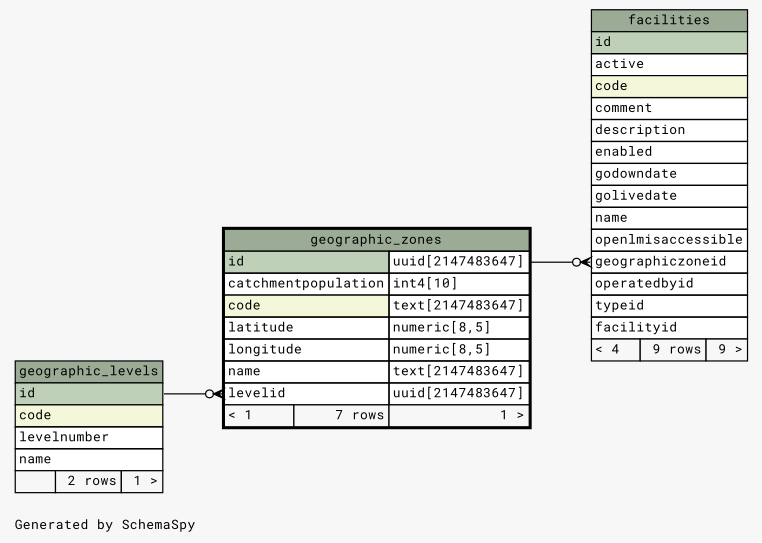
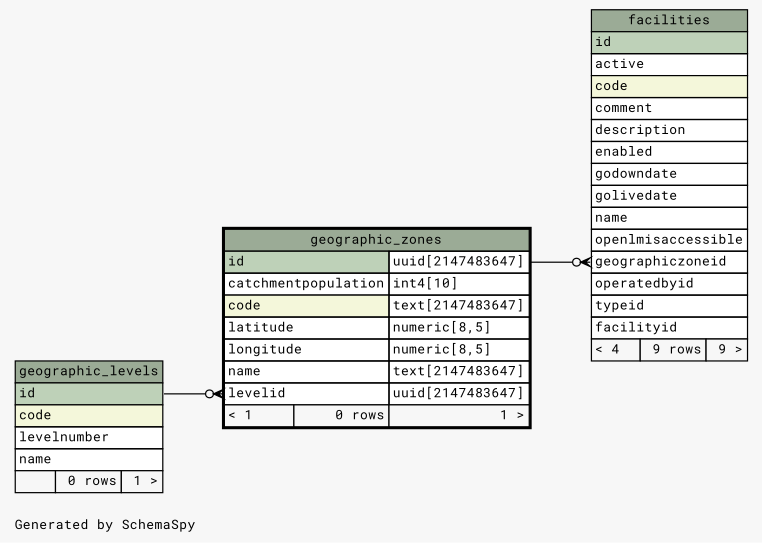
(360, 415) -> (360, 415)
(93, 481) -> (93, 481)
